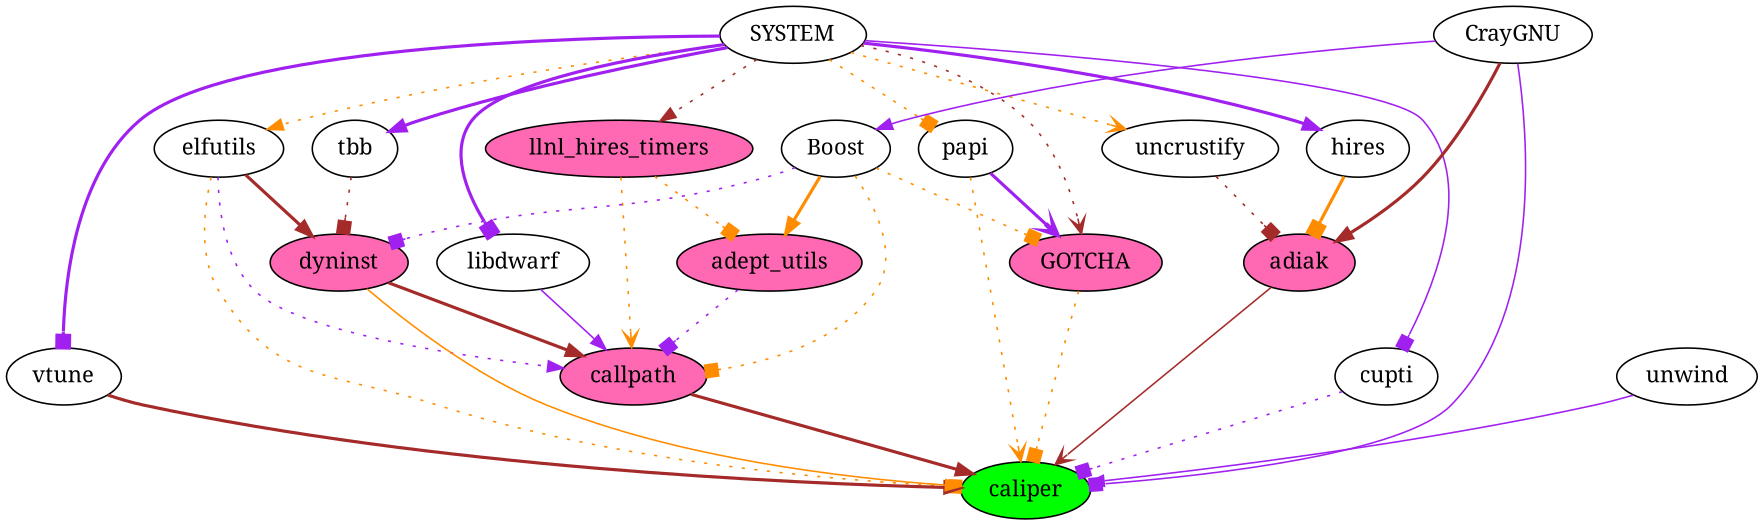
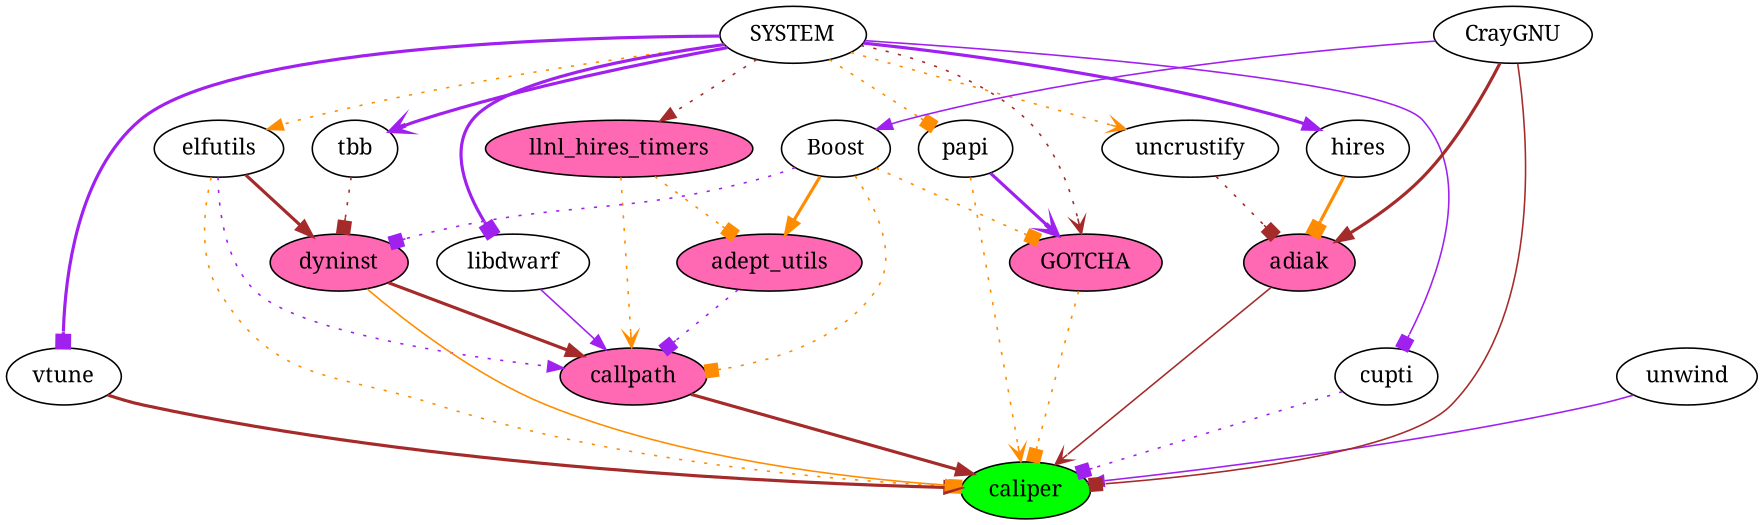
(565, 81) -> (565, 81)
(1451, 405) -> (1451, 405)
